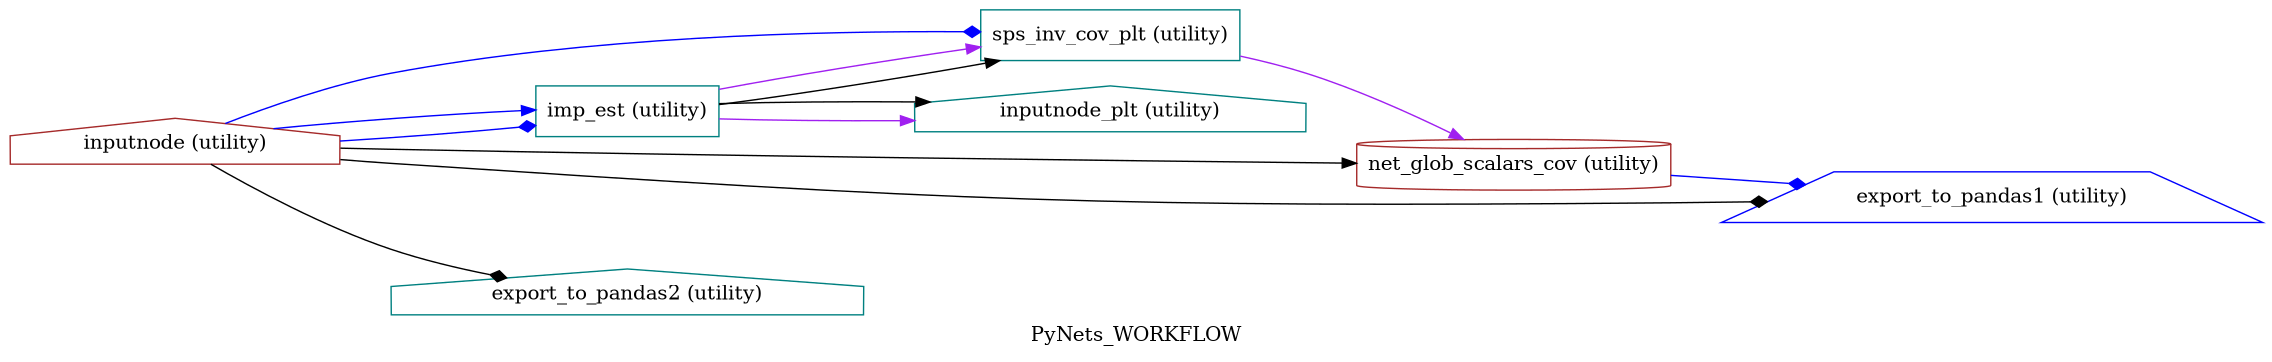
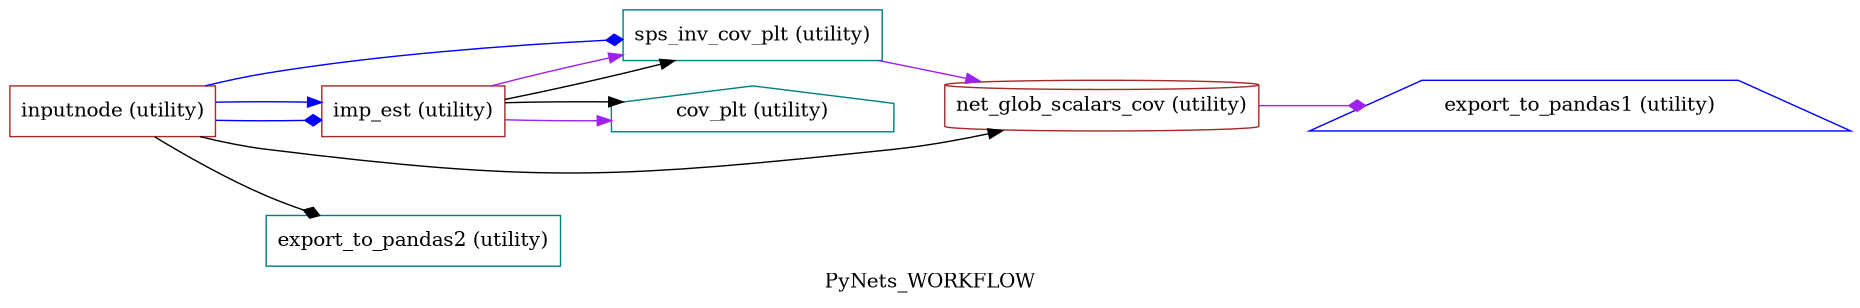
(627, 111) -> (413, 111)
(1110, 111) -> (753, 111)
(175, 144) -> (113, 111)
(1730, 179) -> (1304, 106)
(1045, 199) -> none
(627, 294) -> (413, 241)
